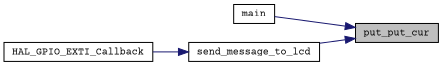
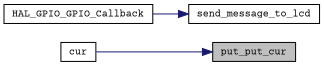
(254, 14) -> (78, 52)
(332, 42) -> none
(78, 52) -> (78, 14)
